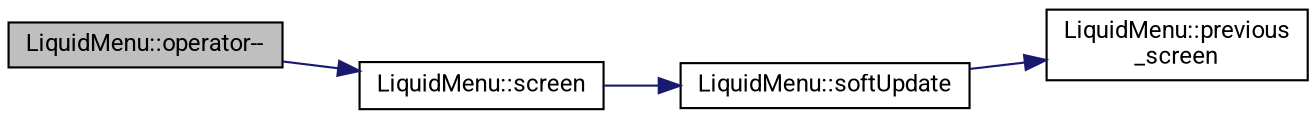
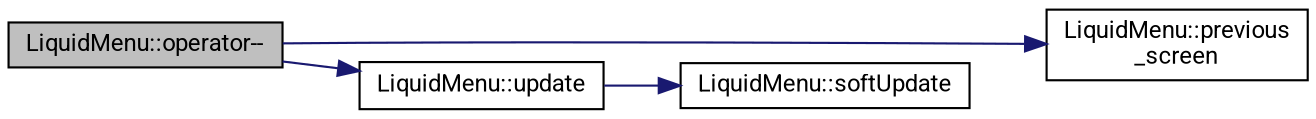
(997, 66) -> (653, 42)
(482, 86) -> (482, 86)
